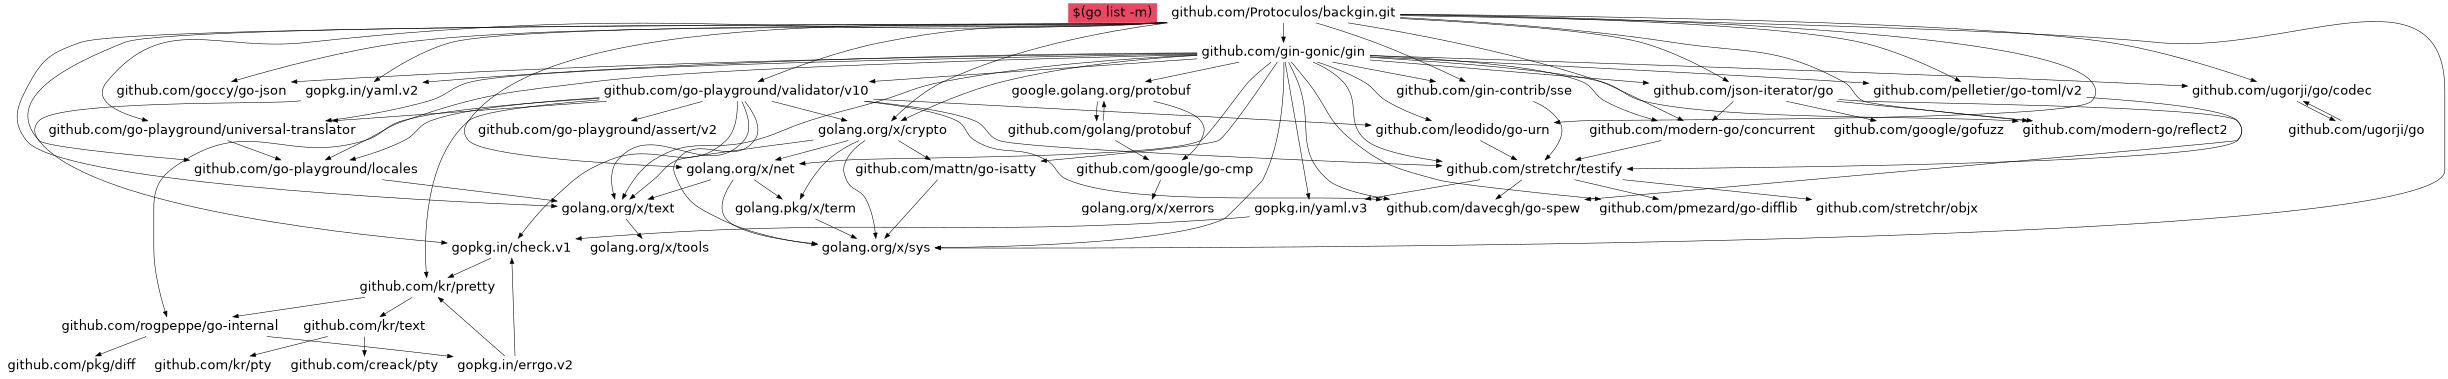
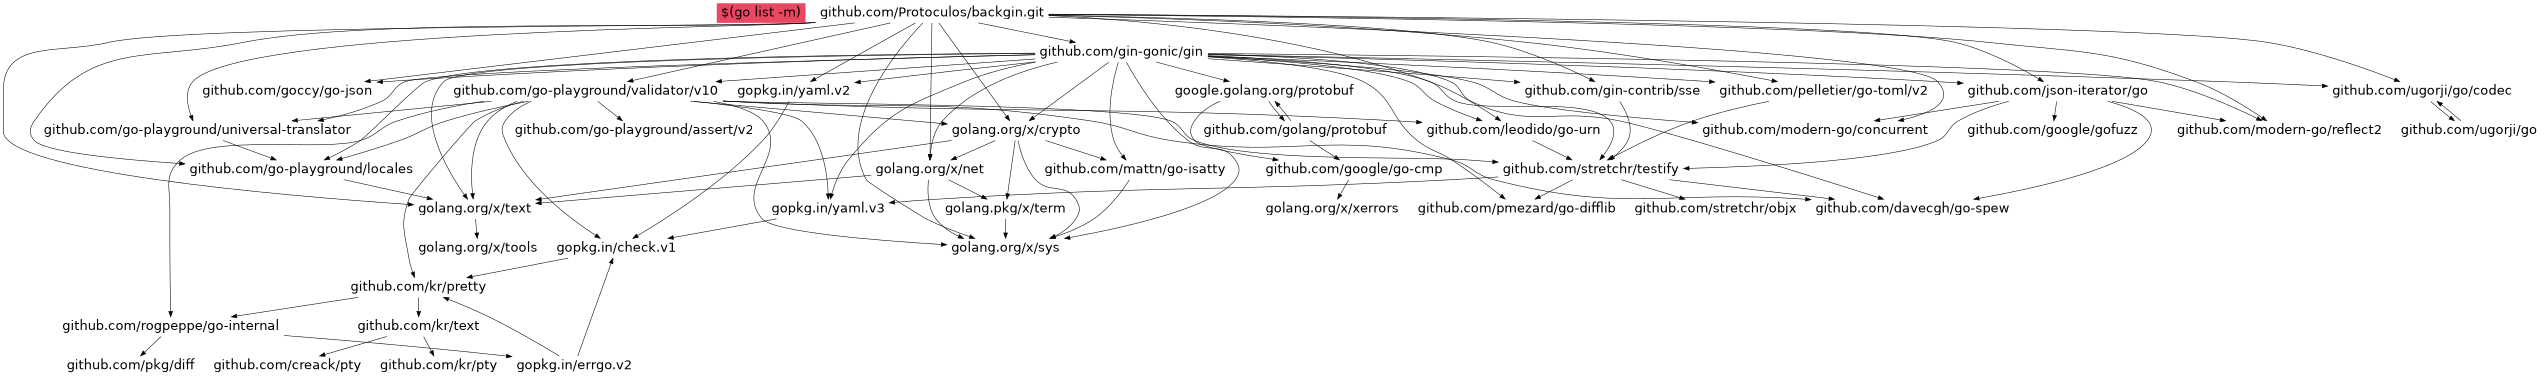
none -> (787, 115)
(1621, 150) -> (1856, 158)
